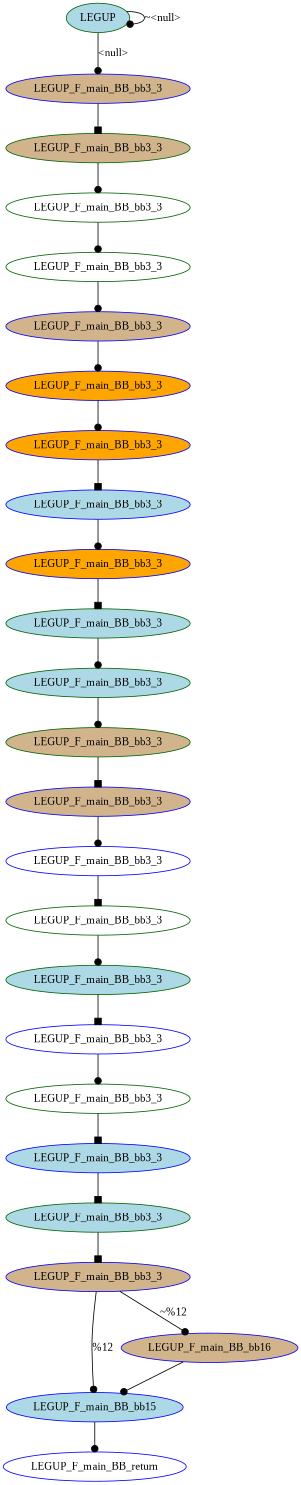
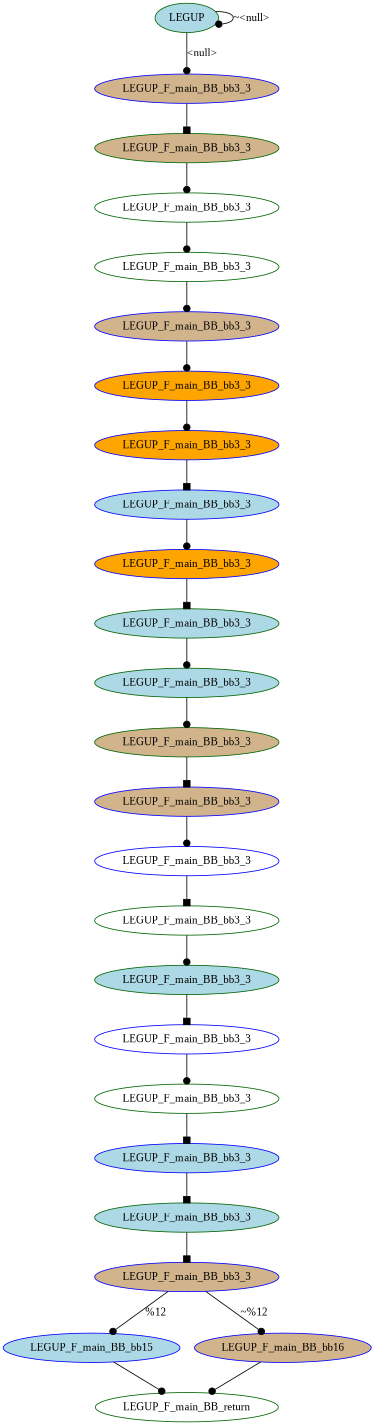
(155, 1376) -> (238, 1376)
(95, 1467) -> (187, 1407)
